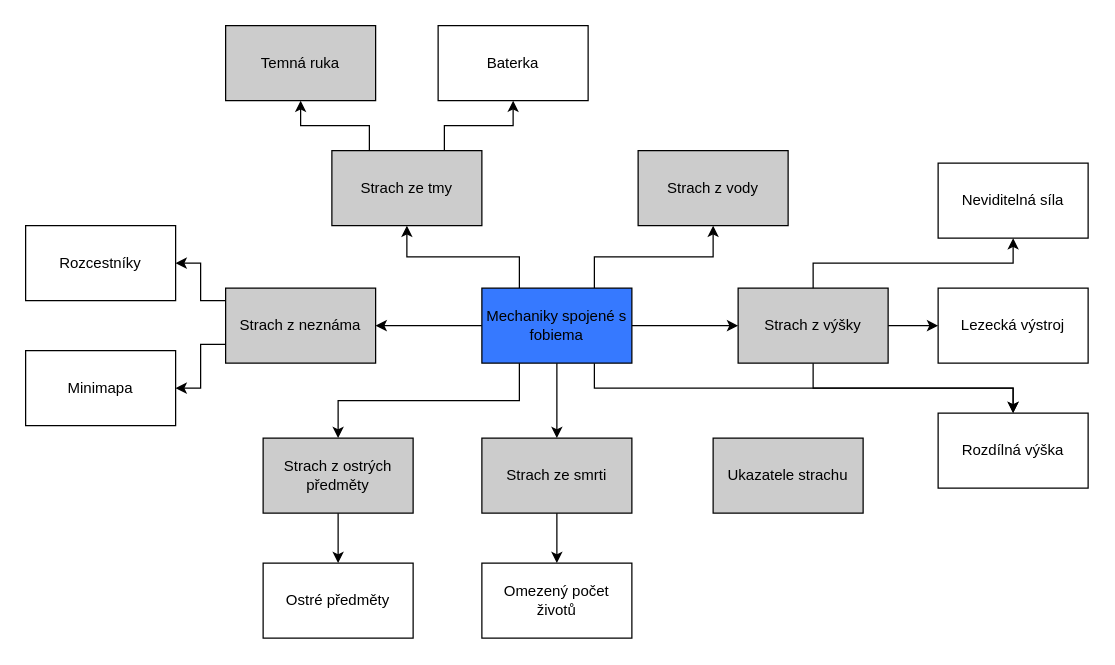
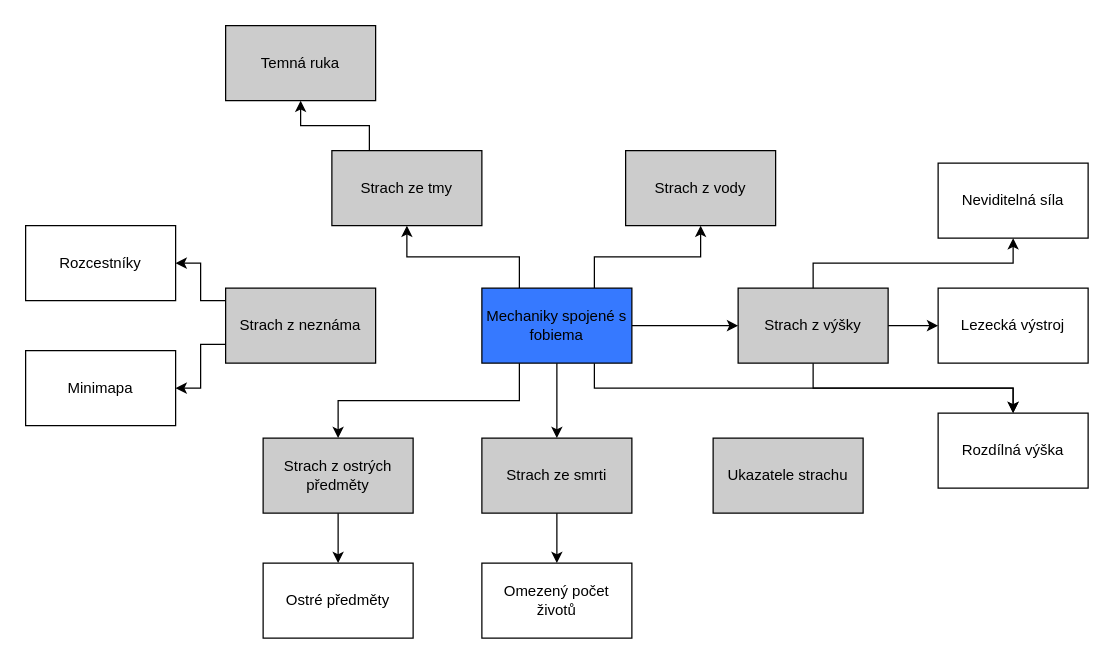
(513, 63) -> none
(475, 126) -> none
(713, 188) -> (701, 188)
(433, 326) -> none
